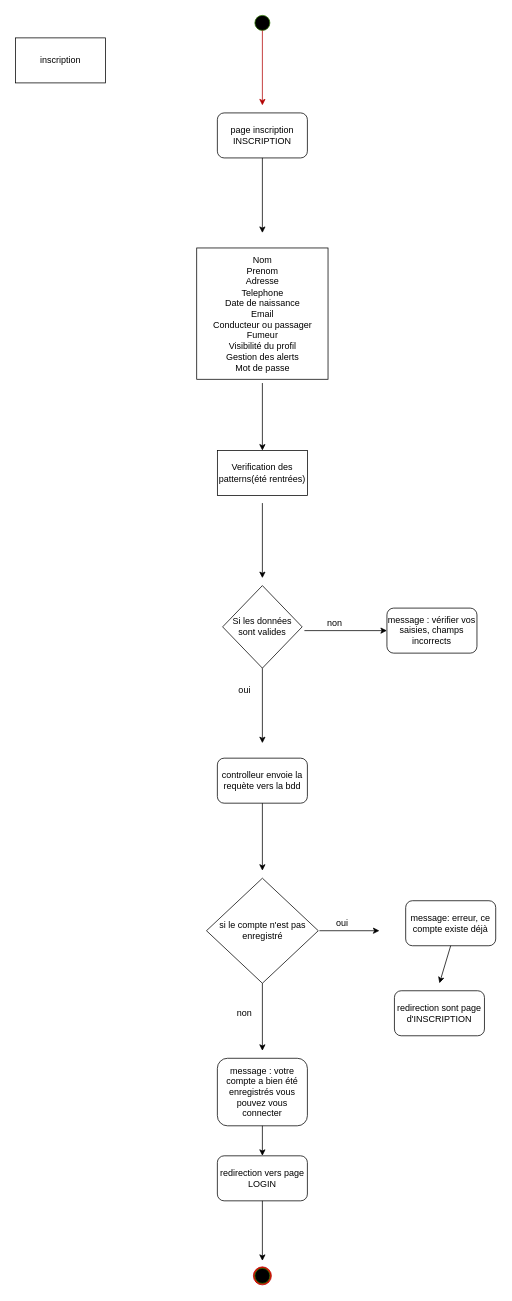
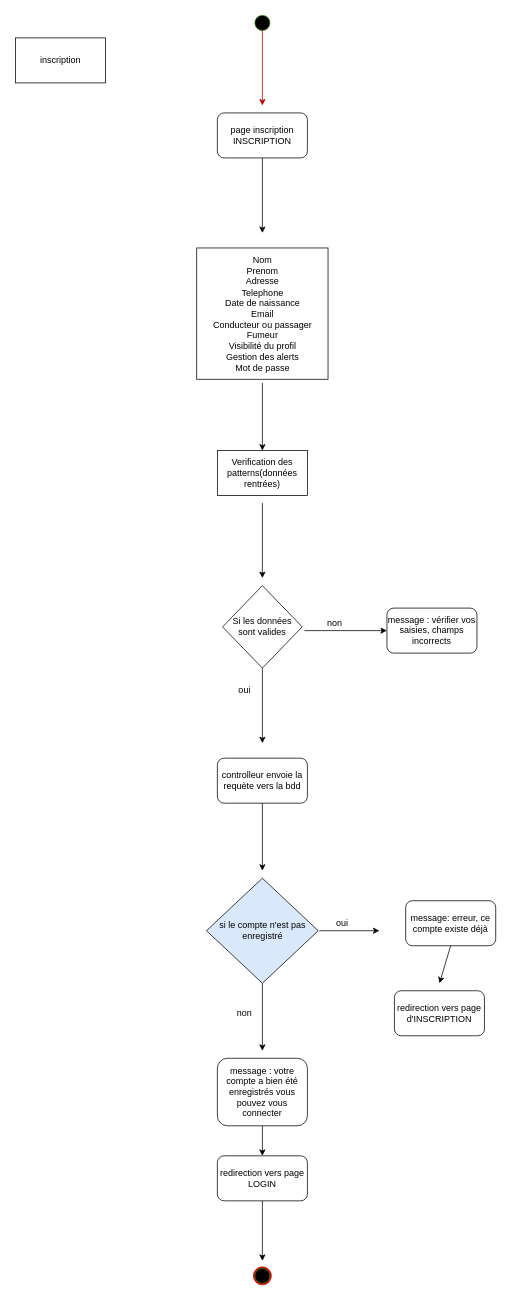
(262, 473) -> (262, 473)
(262, 930) -> (262, 930)
(439, 1013) -> (439, 1013)
